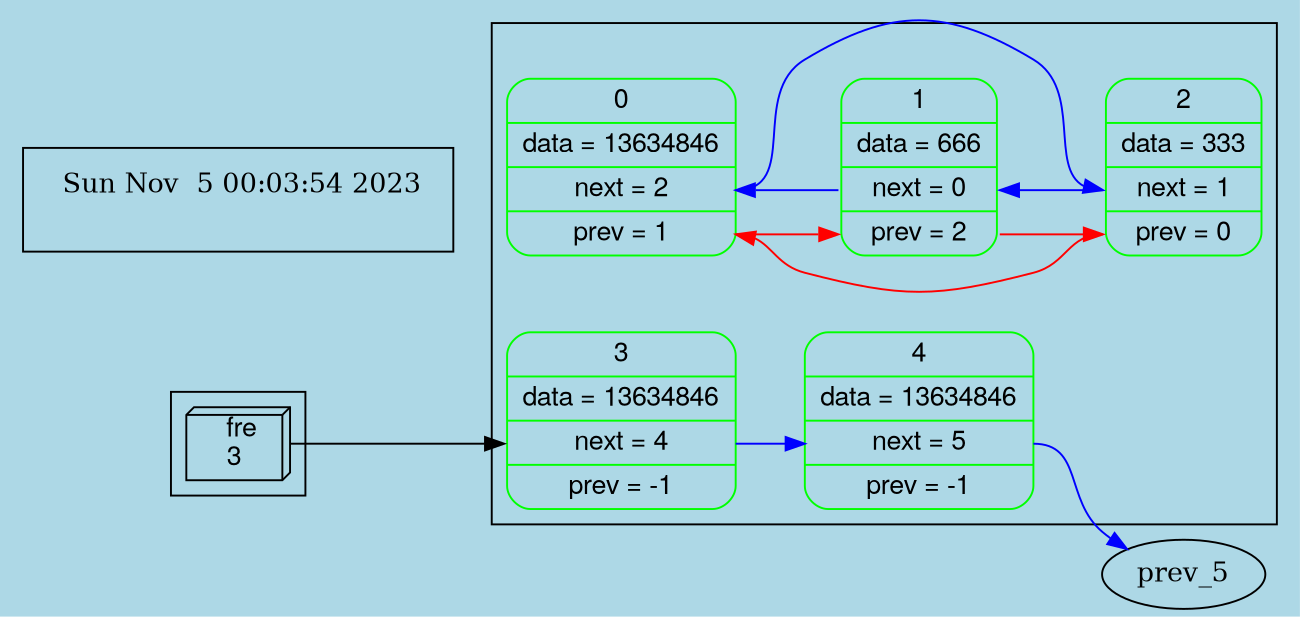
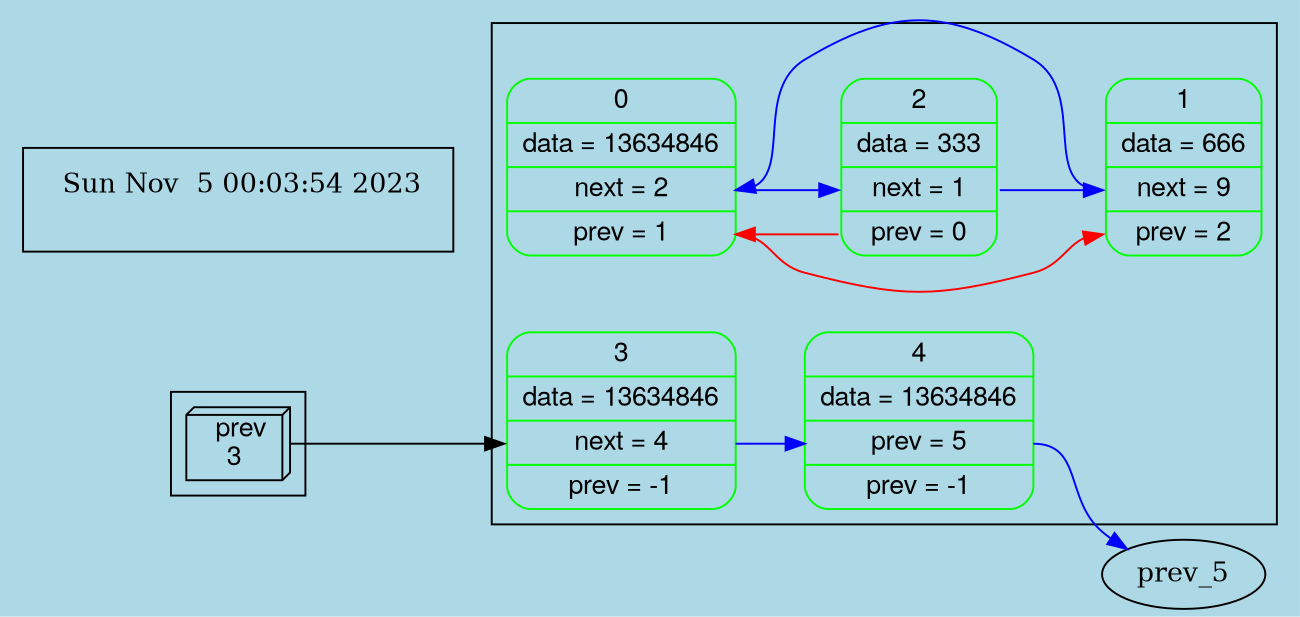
(919, 188) -> (1184, 188)
(1042, 234) -> none
(919, 442) -> (919, 442)
(238, 444) -> (238, 444)
